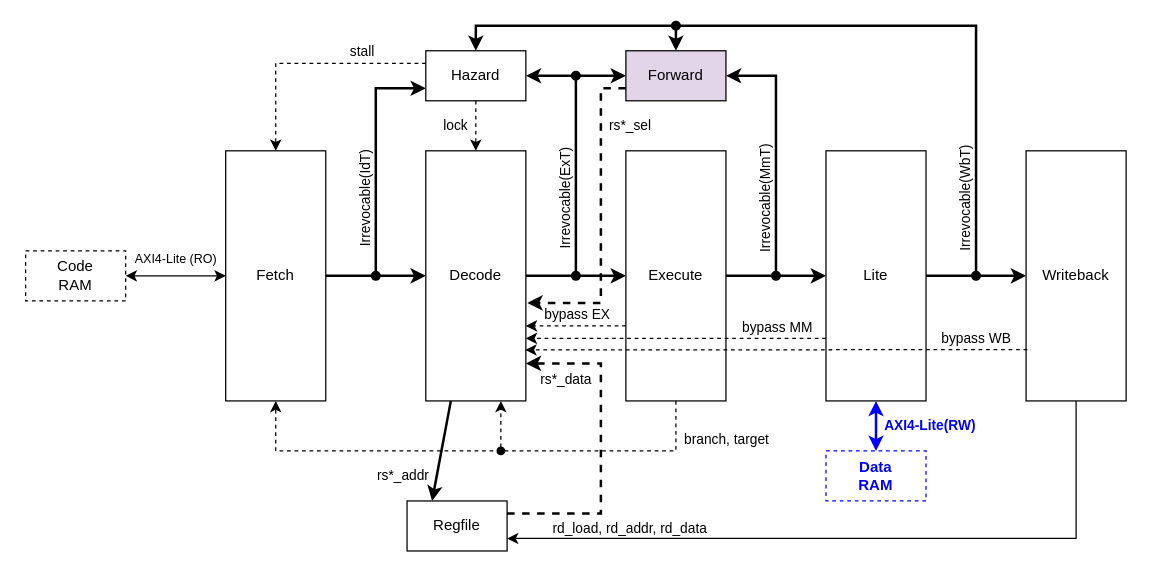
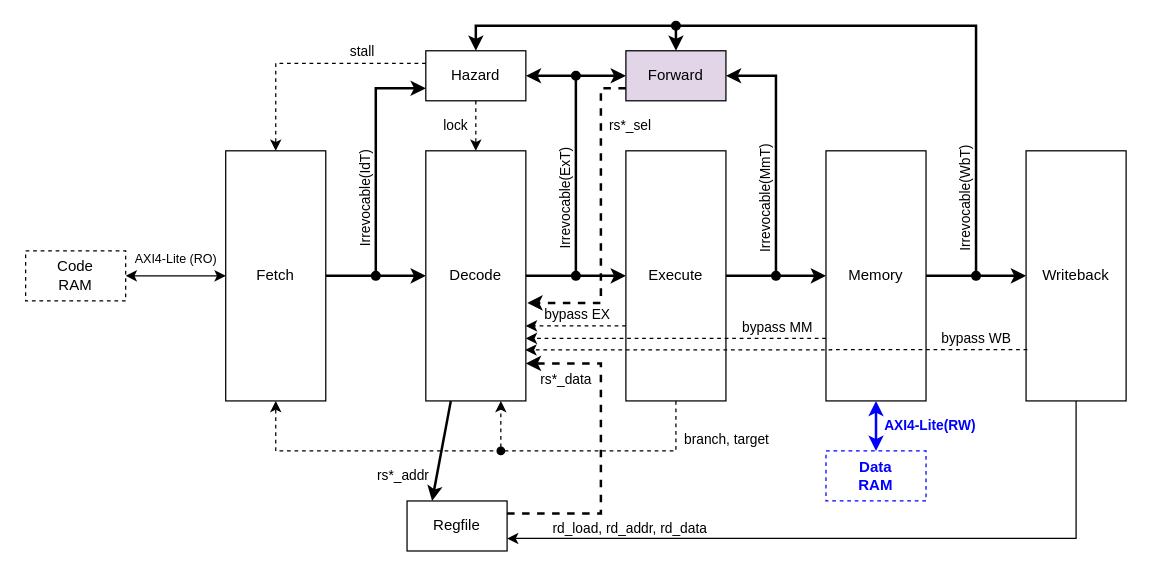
(876, 276) -> (876, 276)
